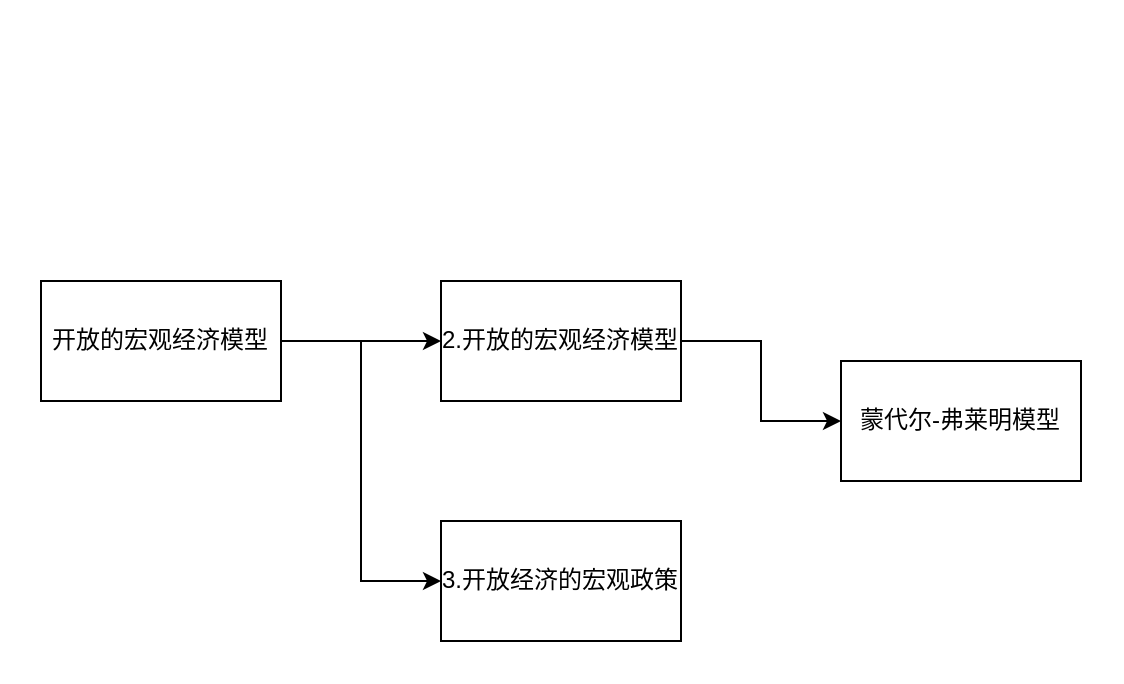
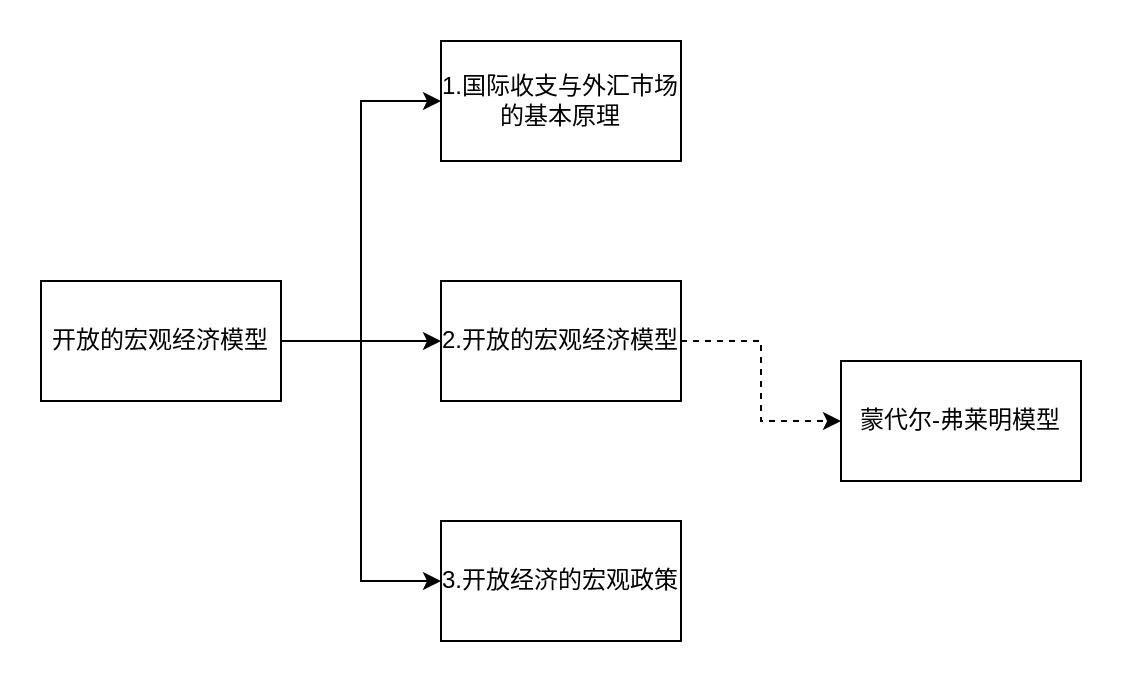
none -> (561, 101)
none -> (361, 186)
(761, 376) -> (761, 376)
